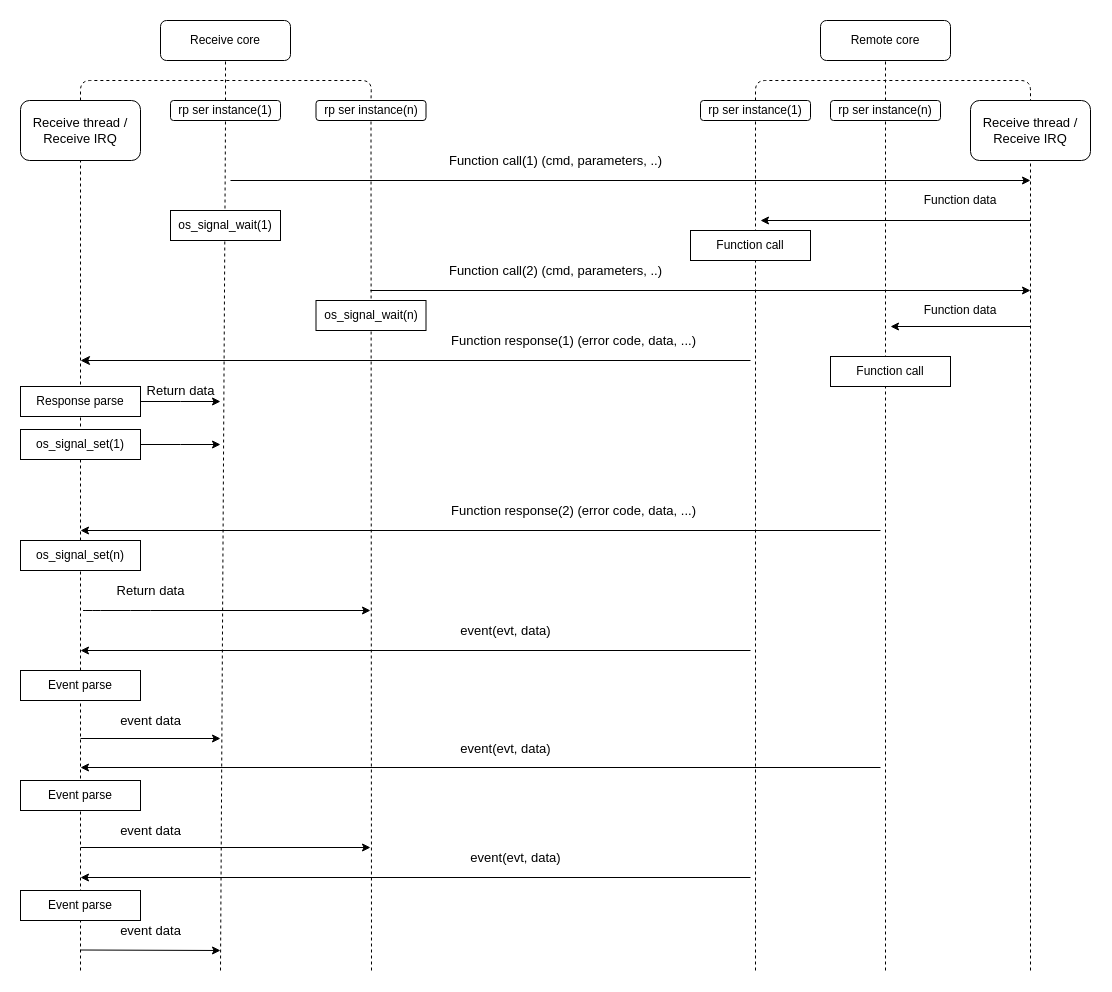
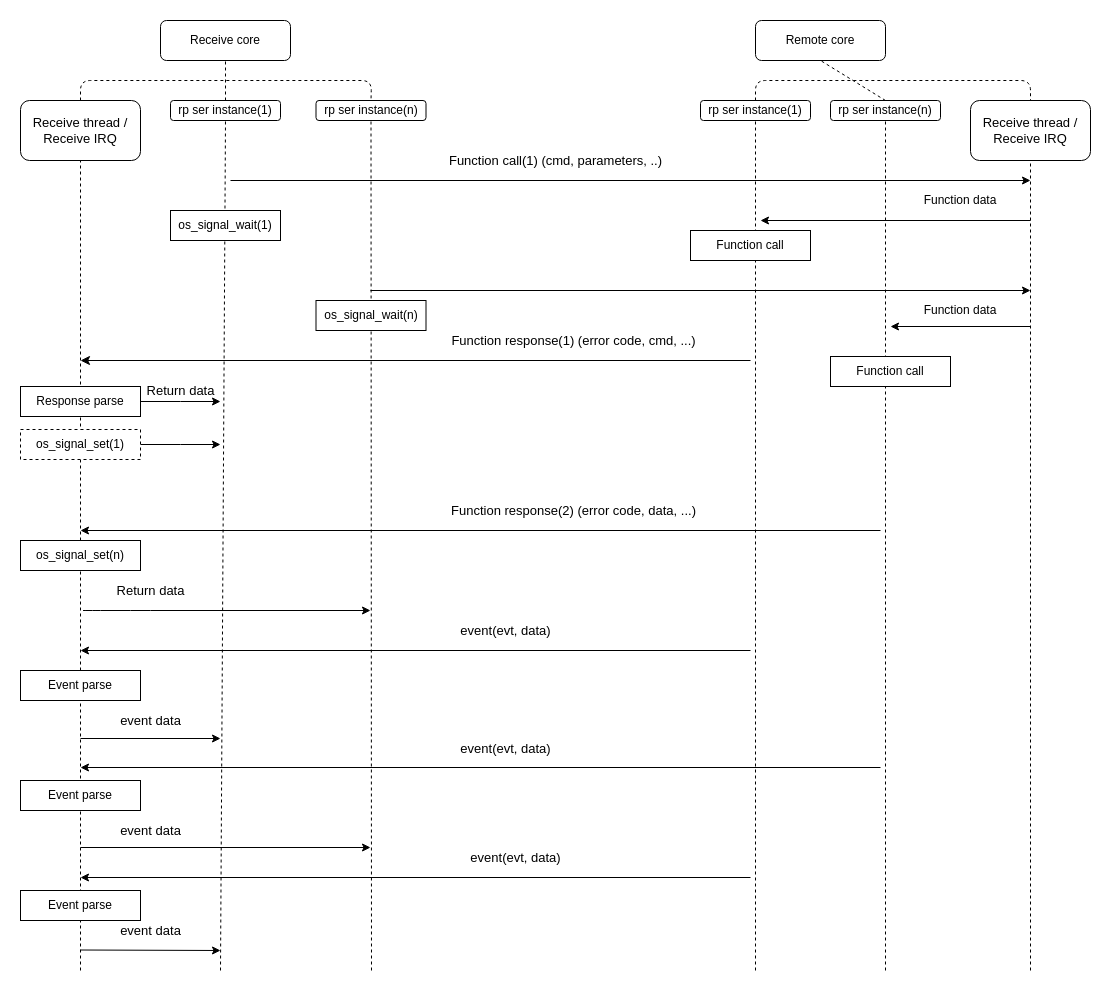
(886, 41) -> (821, 41)
(556, 271) -> none
(574, 341) -> (574, 341)
(81, 445) -> (81, 445)
